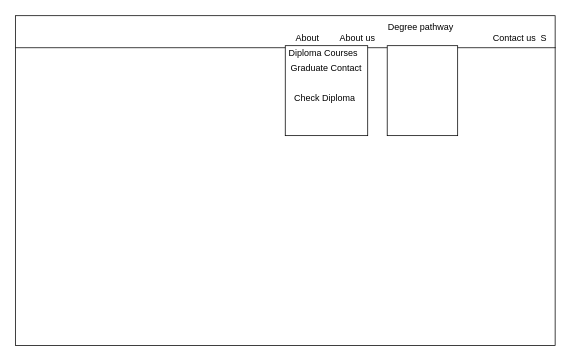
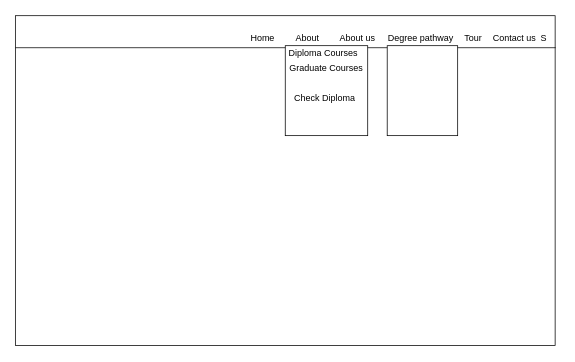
(421, 27) -> (421, 38)
none -> (263, 38)
none -> (474, 38)
(327, 68) -> (327, 68)
